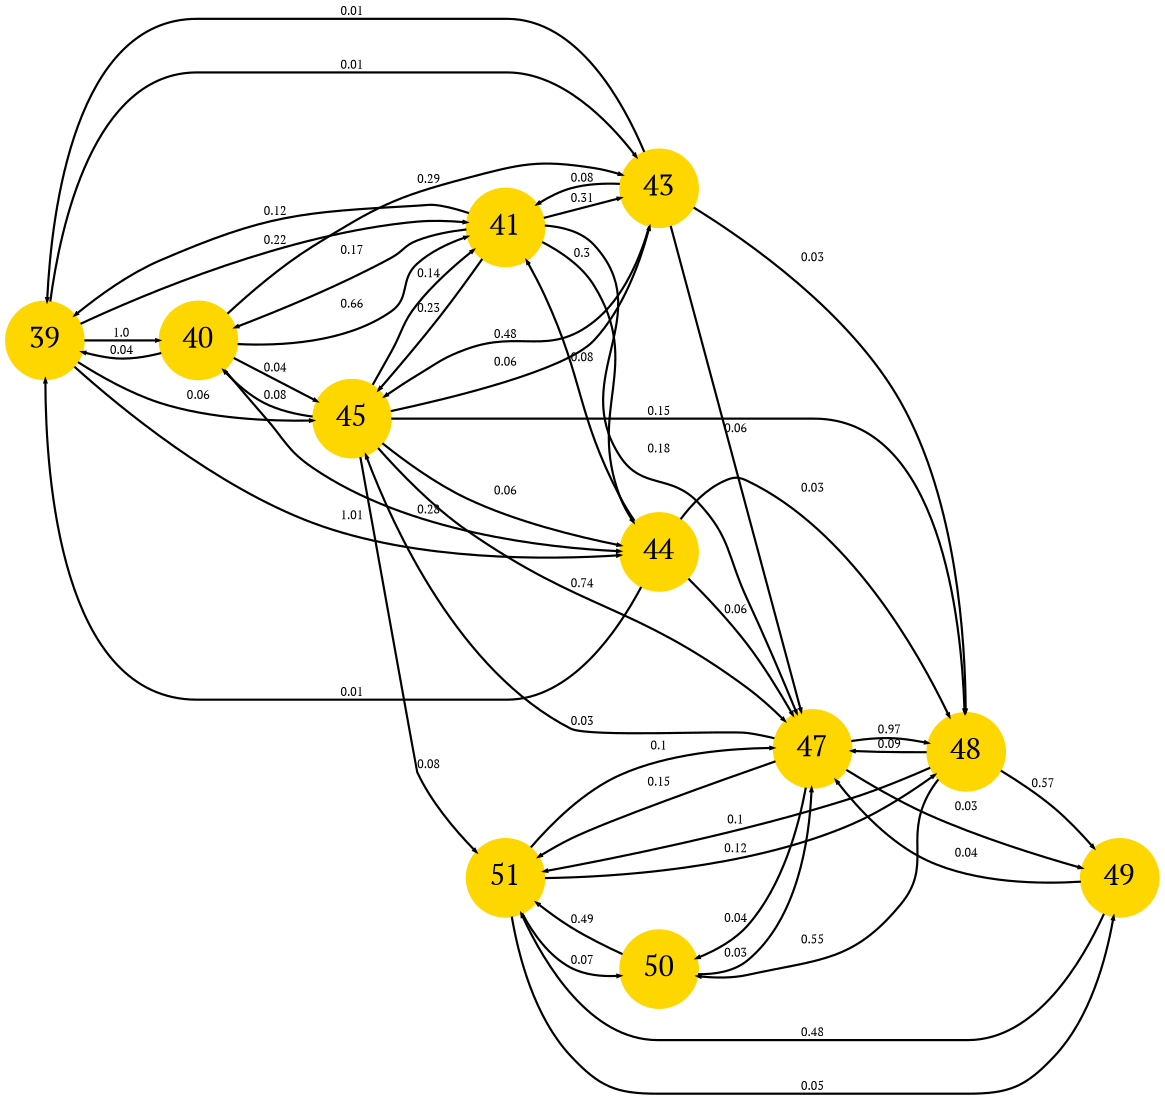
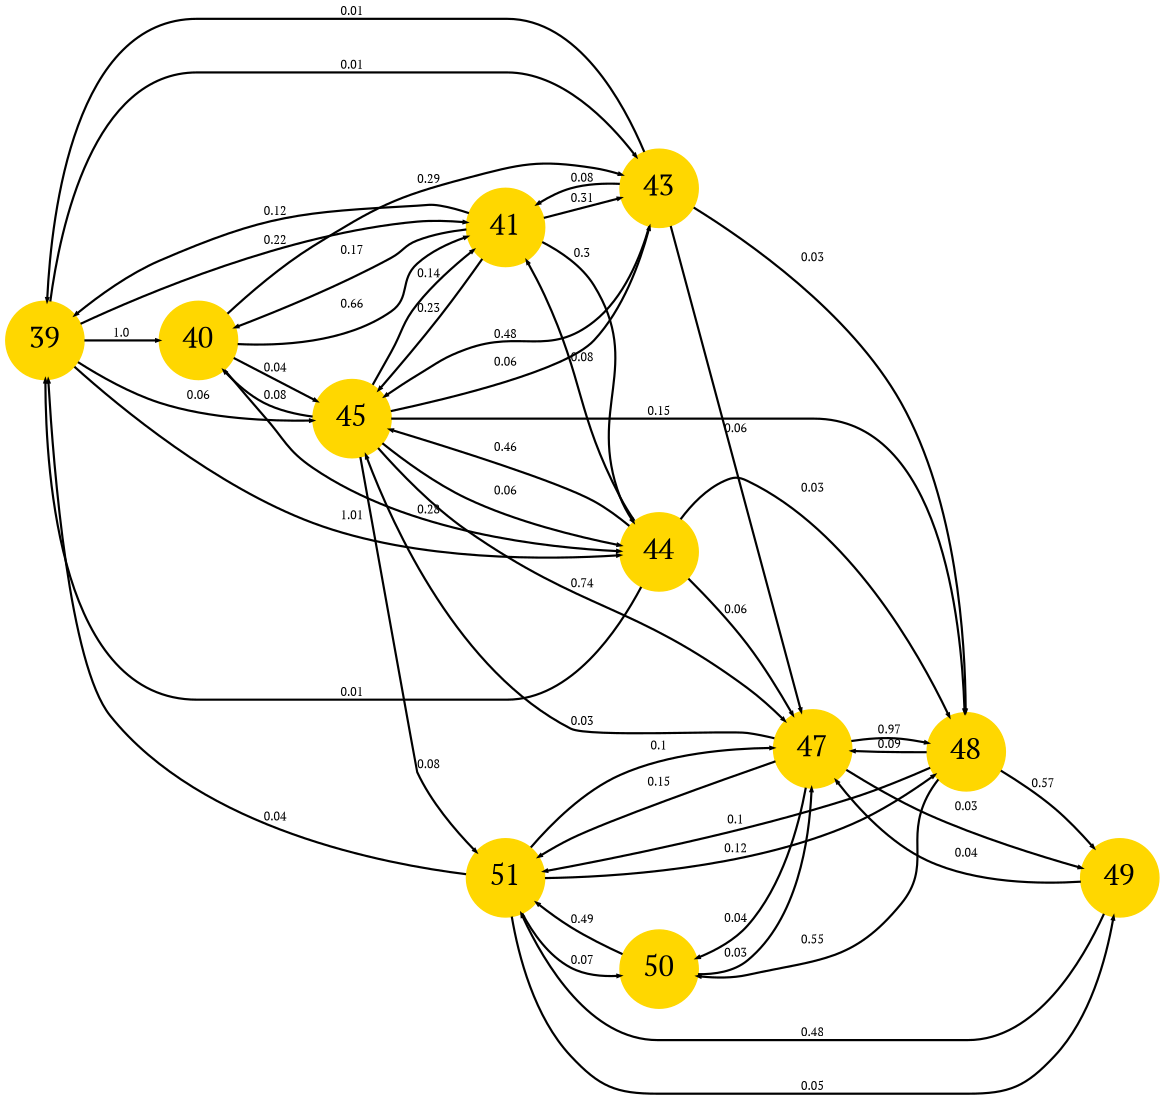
(123, 359) -> (130, 736)
none -> (515, 470)
(637, 473) -> none
